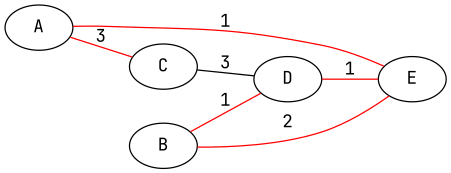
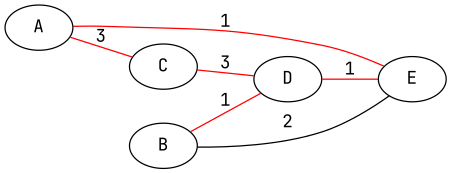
(226, 73) -> (226, 73)
(298, 138) -> (298, 138)
